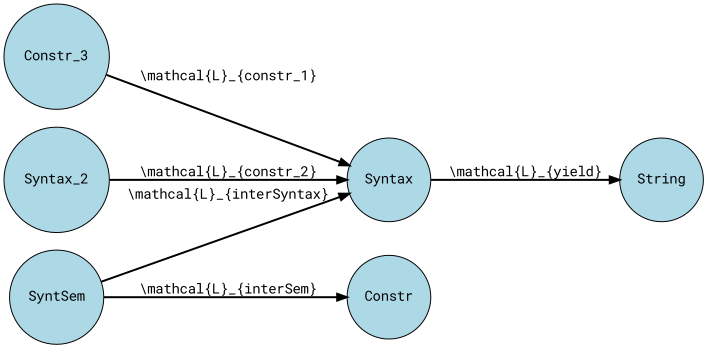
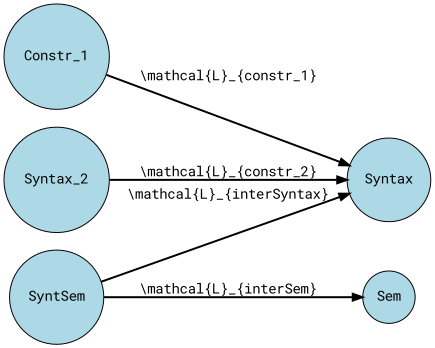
(57, 57) -> (57, 57)
(662, 180) -> none
(389, 297) -> (389, 297)
